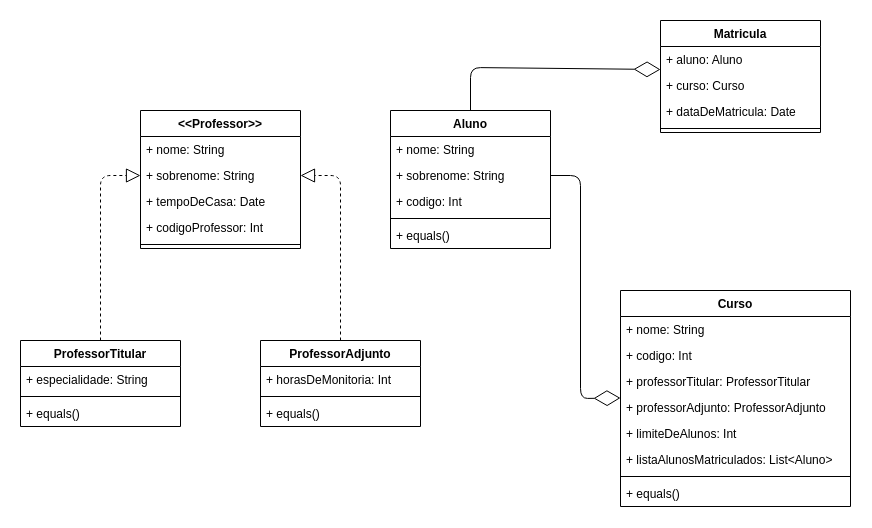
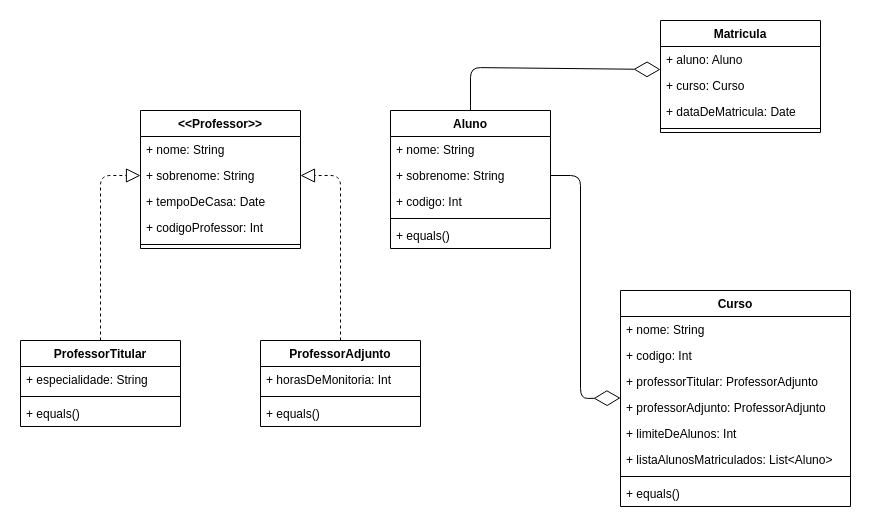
(736, 382) -> (739, 382)
